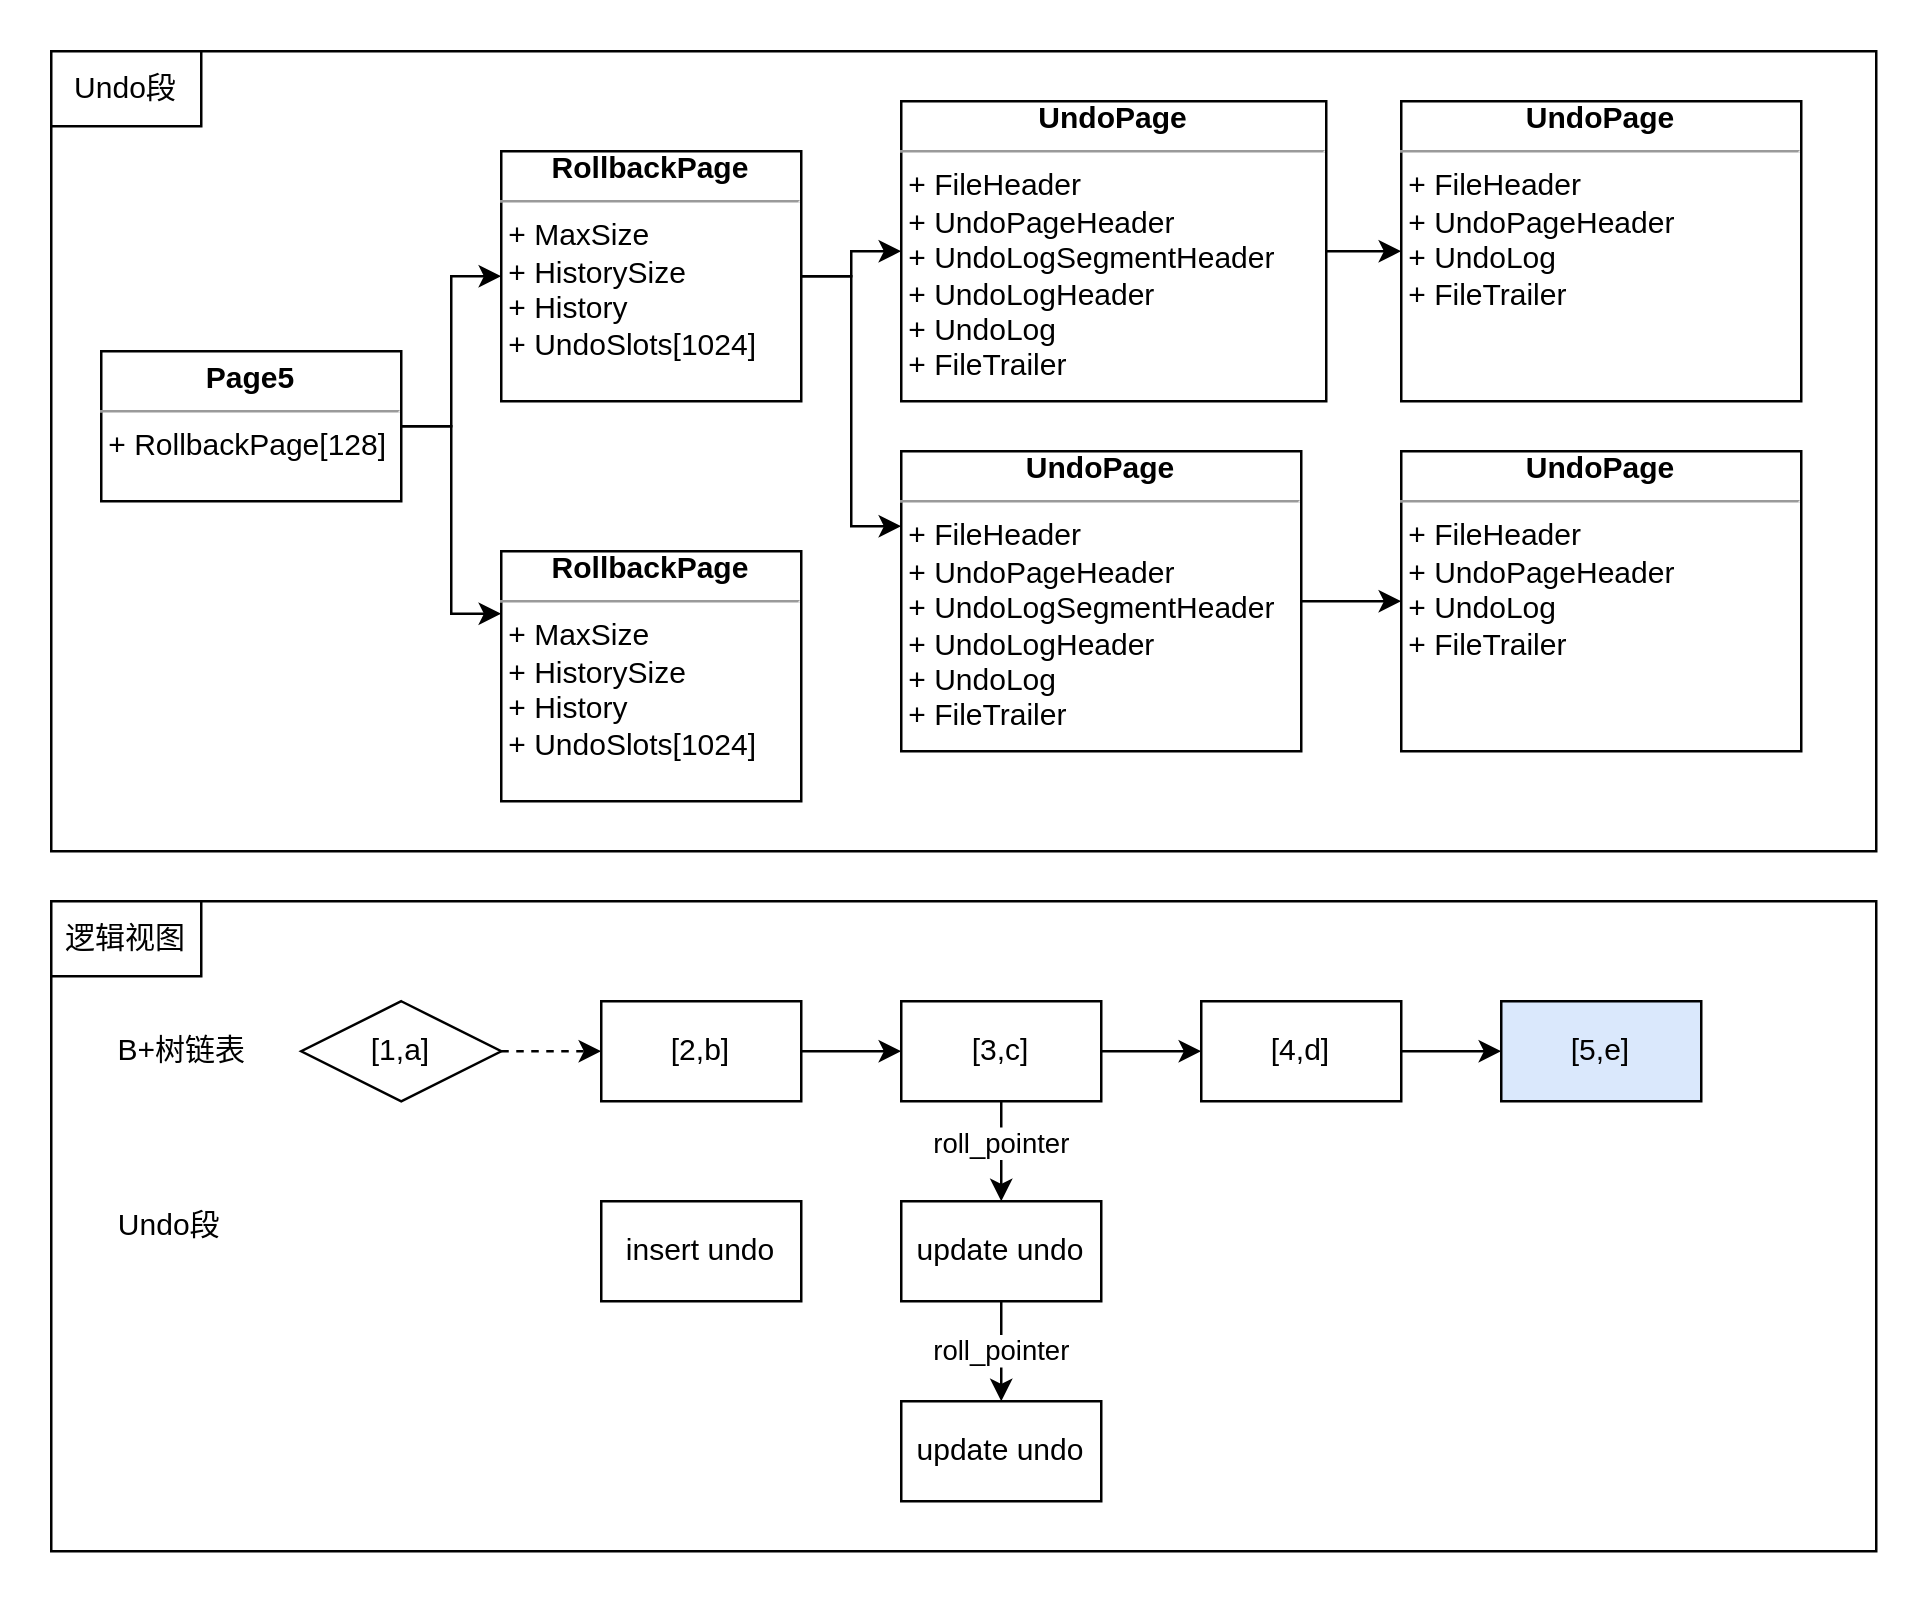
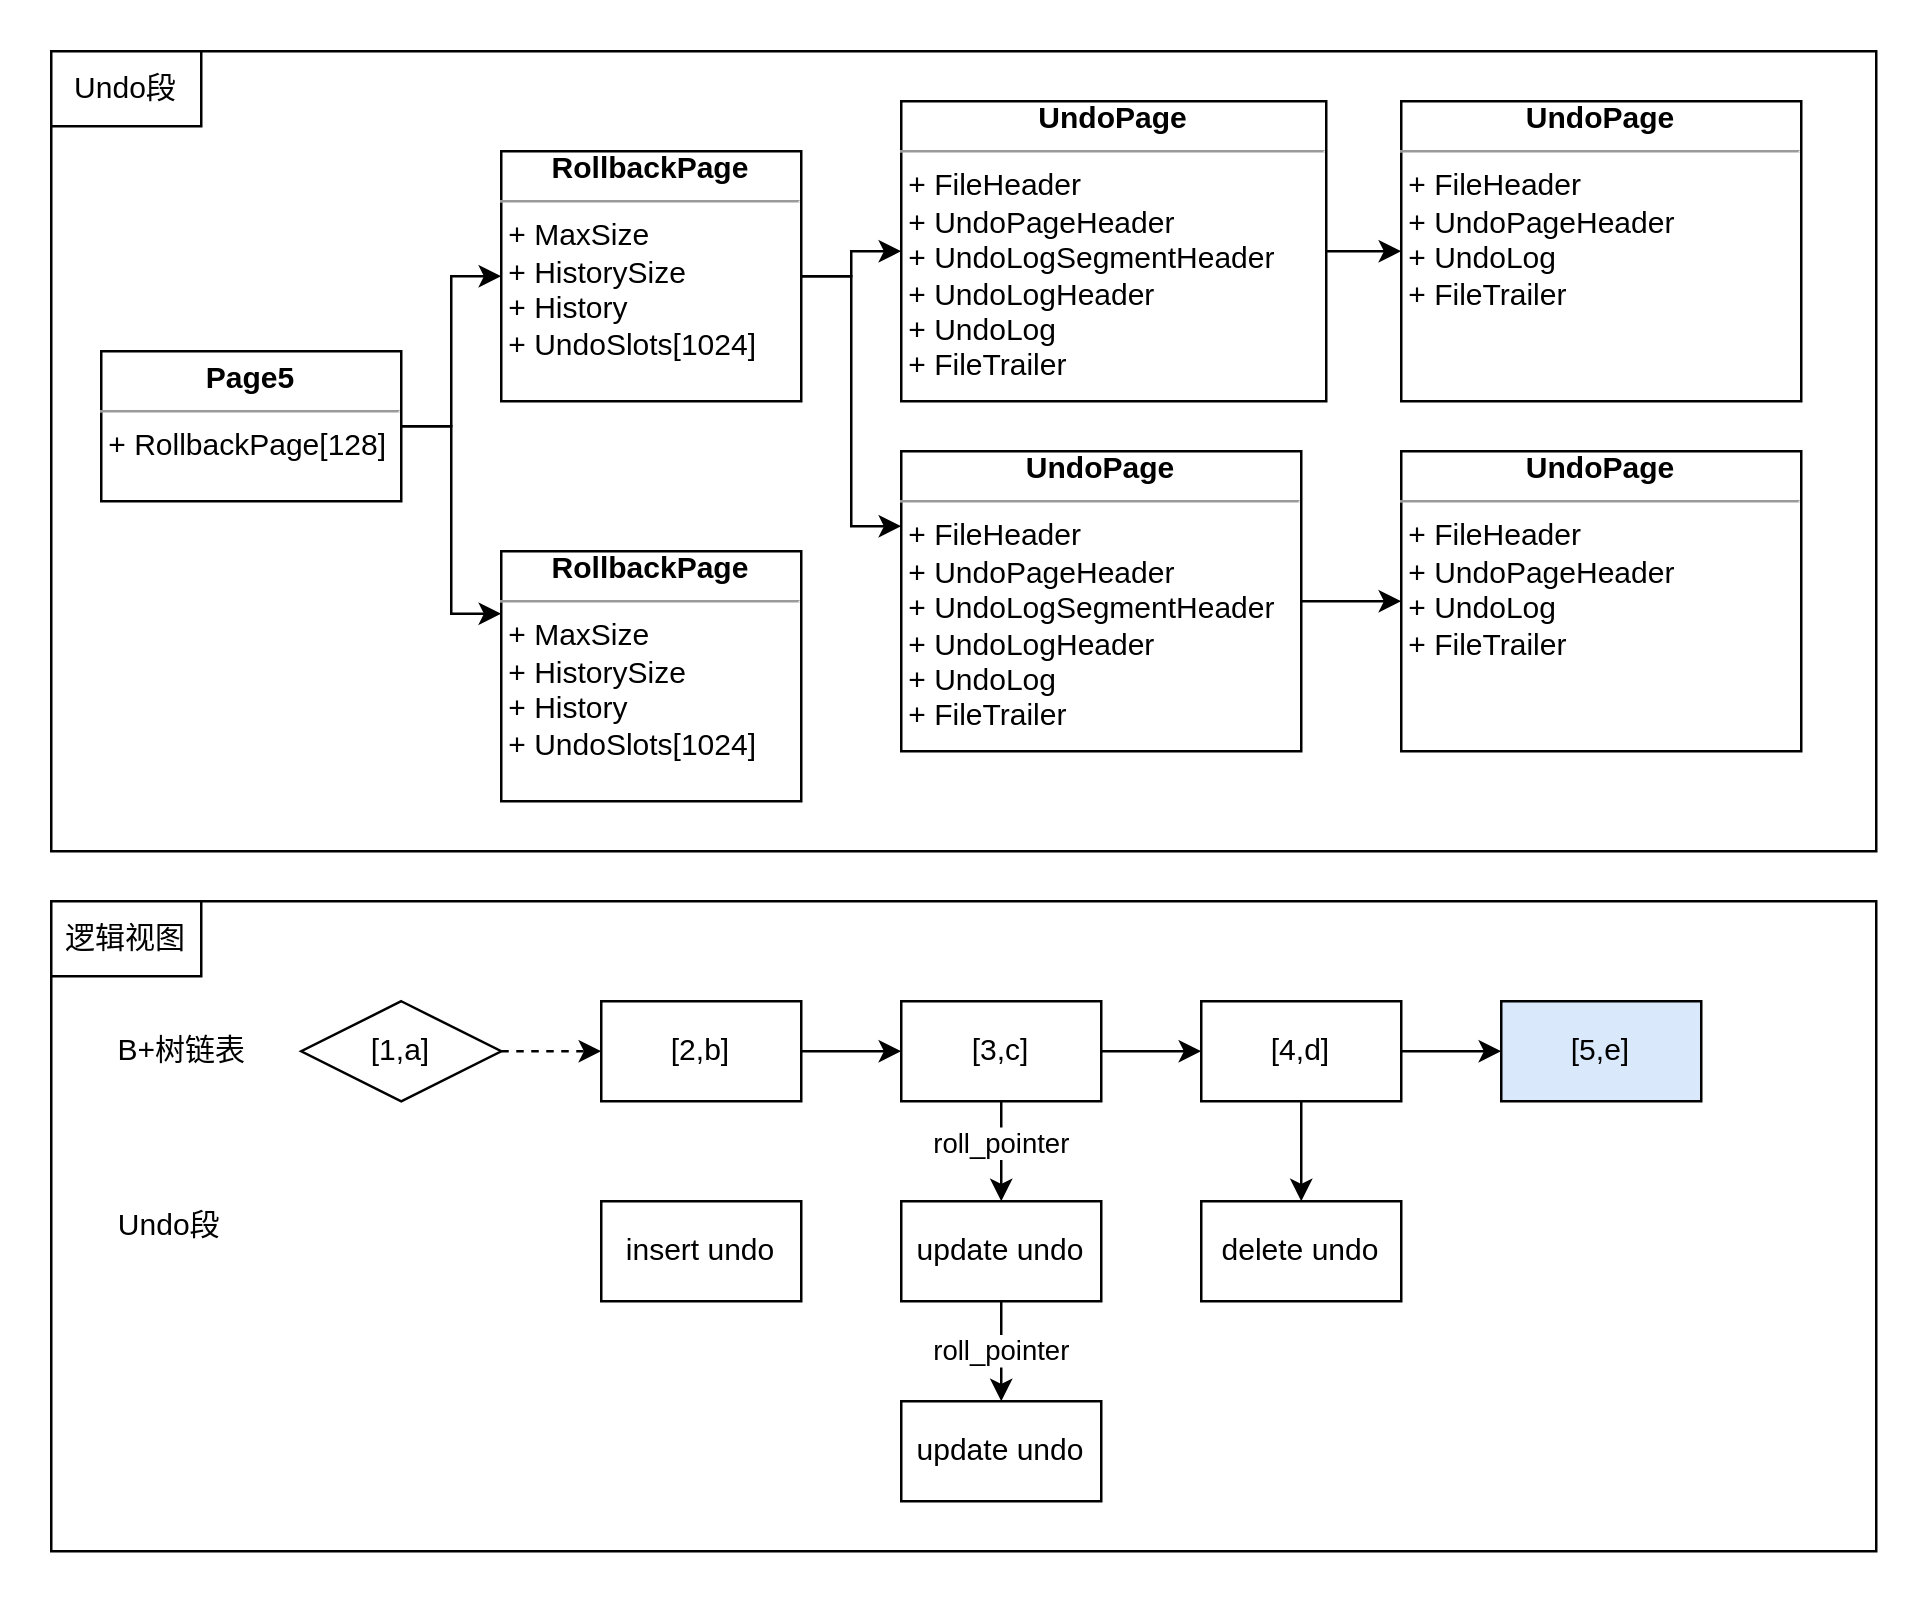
none -> (1301, 1143)
none -> (1301, 1251)
